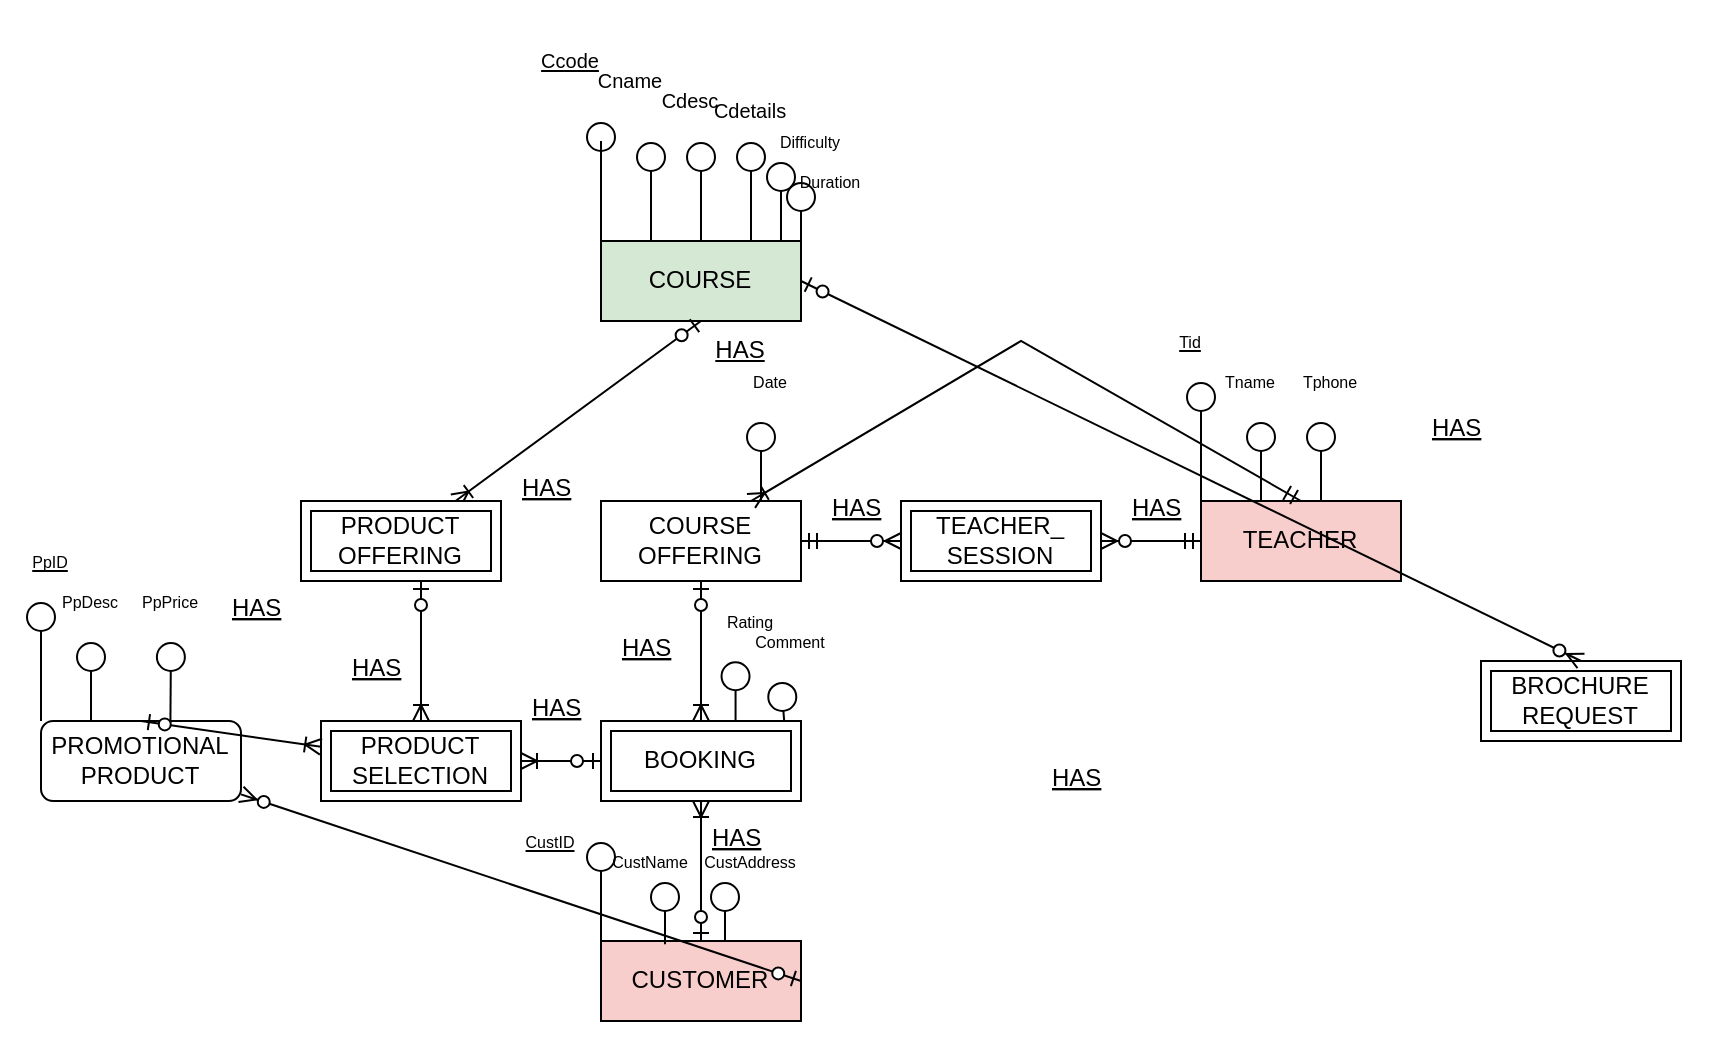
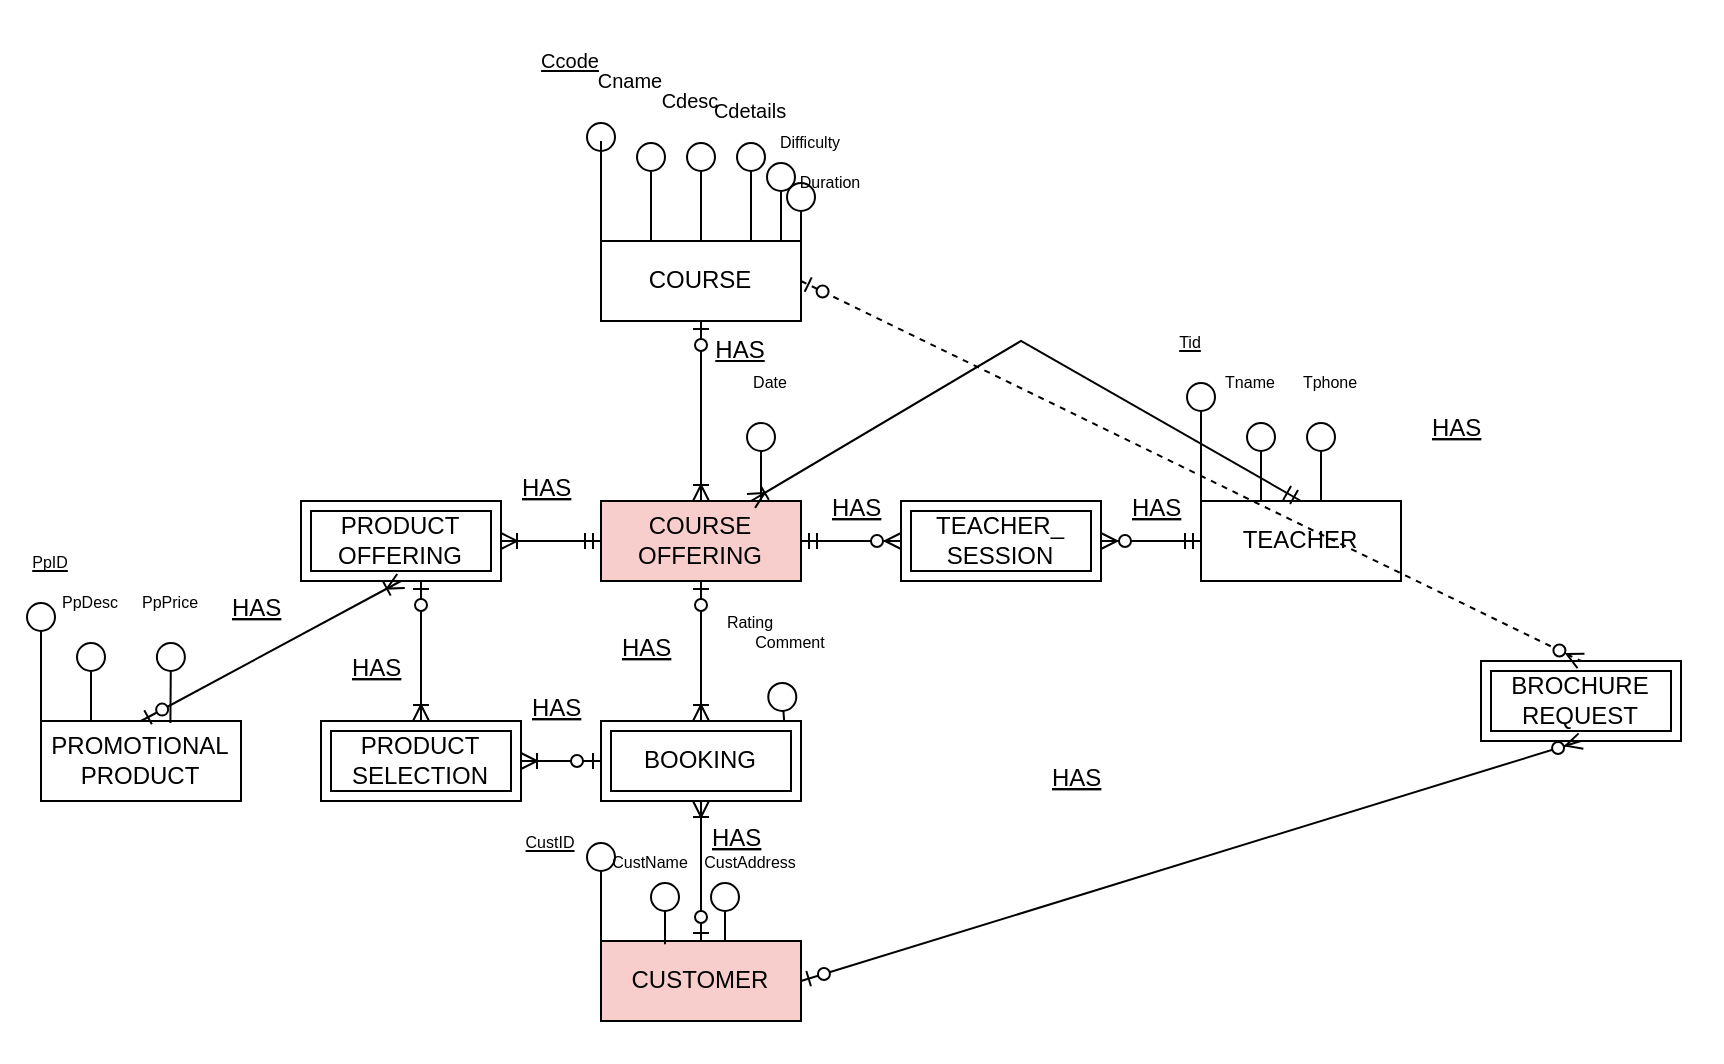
(701, 281) -> (701, 281)
(578, 411) -> (701, 411)
none -> (551, 541)
(701, 541) -> (701, 541)
(1301, 541) -> (1301, 541)
(1379, 562) -> (1379, 562)
(736, 706) -> none
(231, 734) -> (286, 643)
(141, 761) -> (141, 761)
(521, 888) -> (1191, 861)
